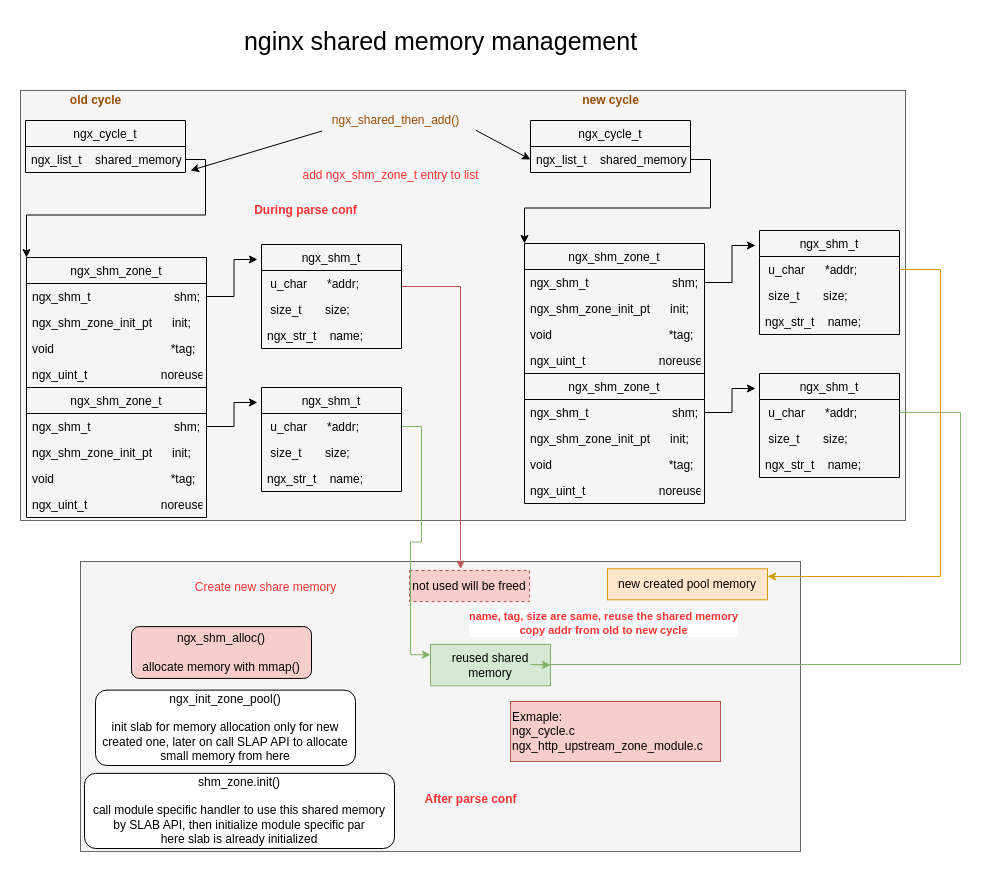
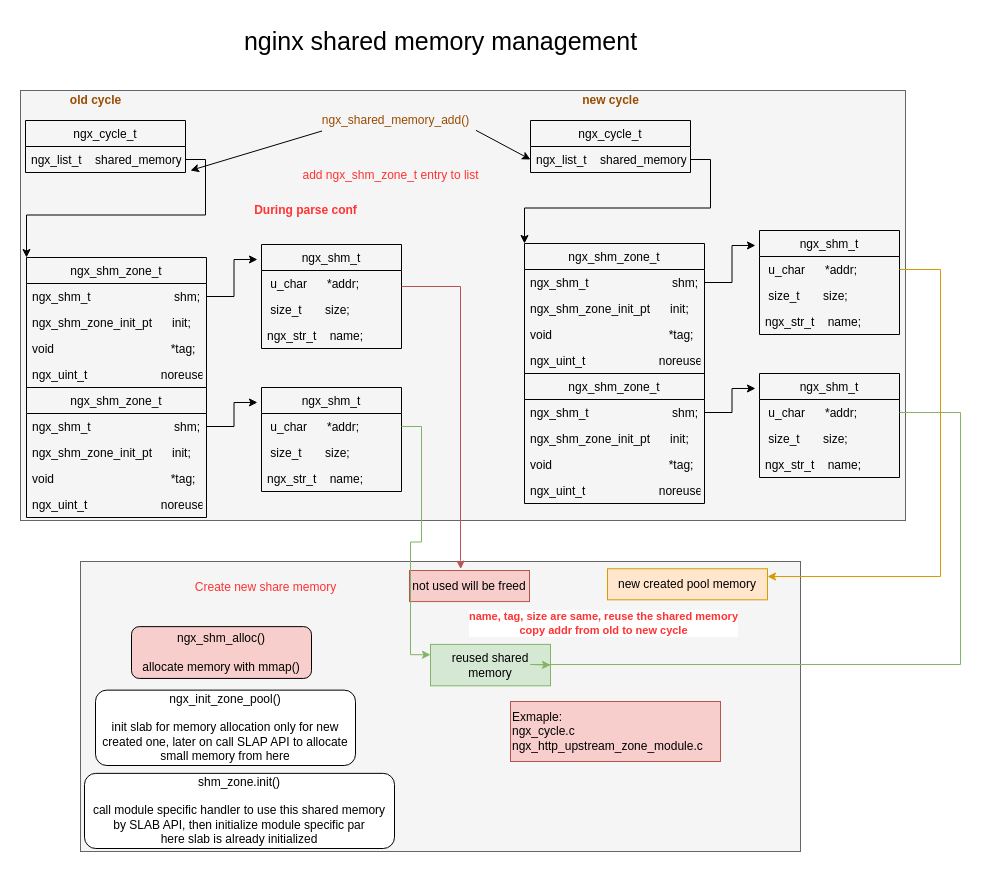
(396, 121) -> (396, 121)
(470, 586) -> (470, 586)
(471, 799) -> none
